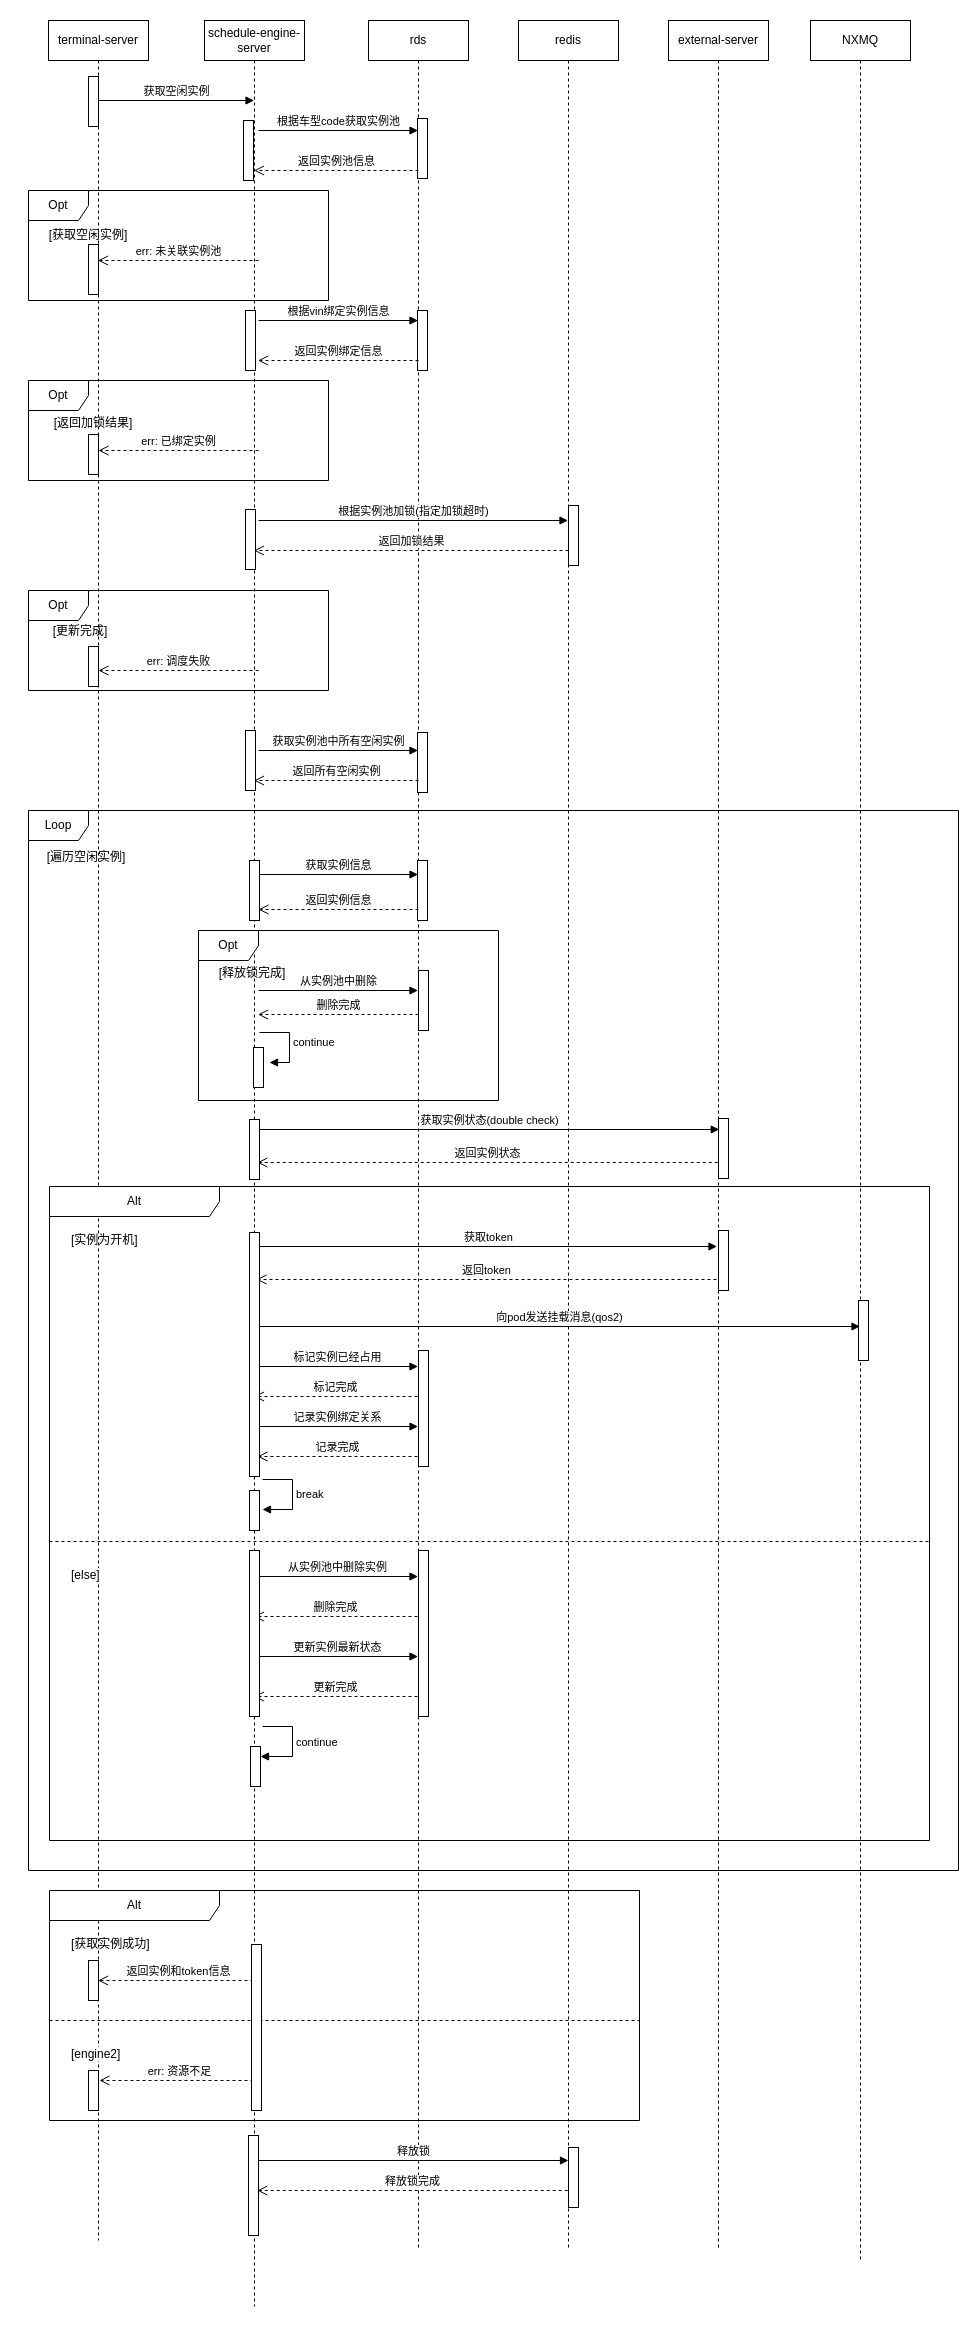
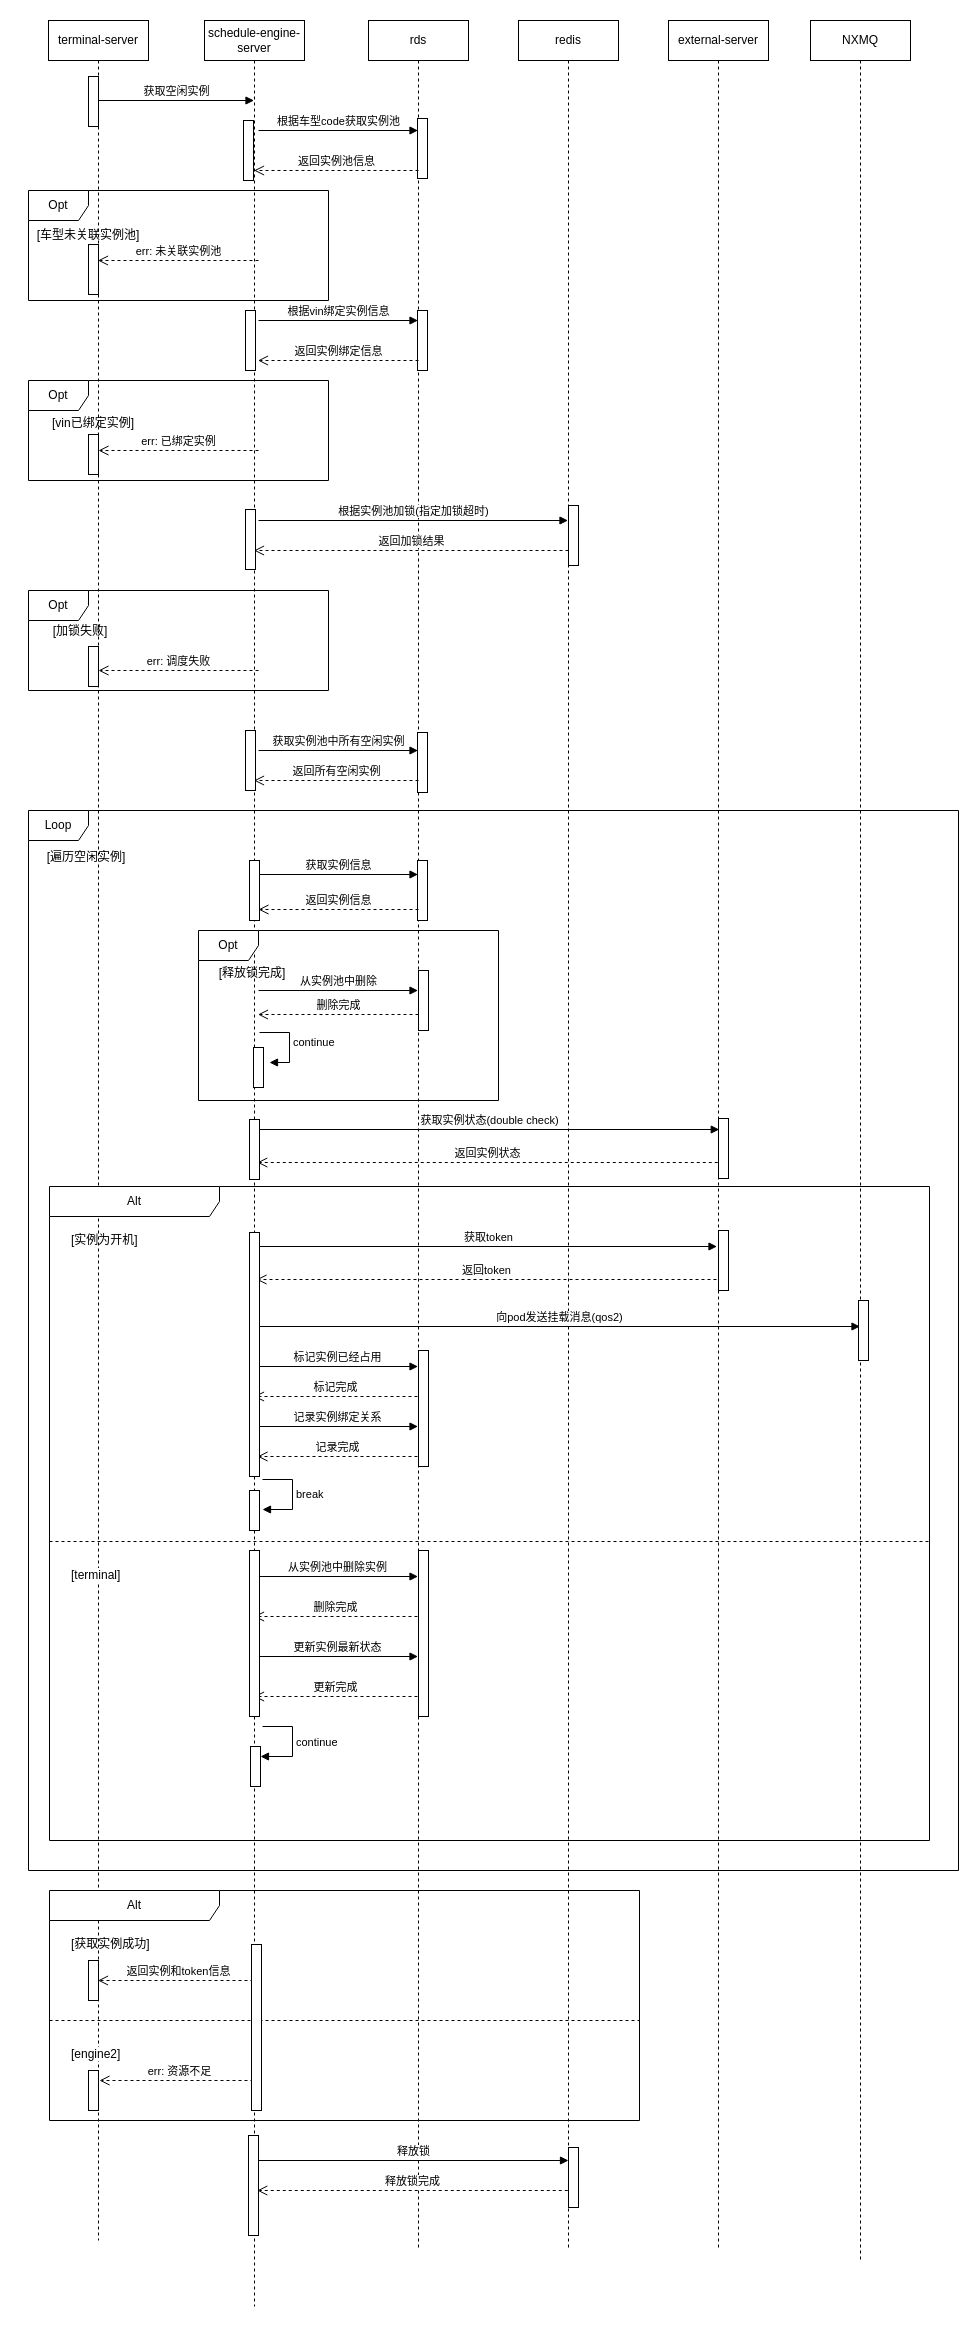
(89, 236) -> (89, 236)
(94, 424) -> (94, 424)
(81, 632) -> (81, 632)
(90, 1576) -> (102, 1576)
